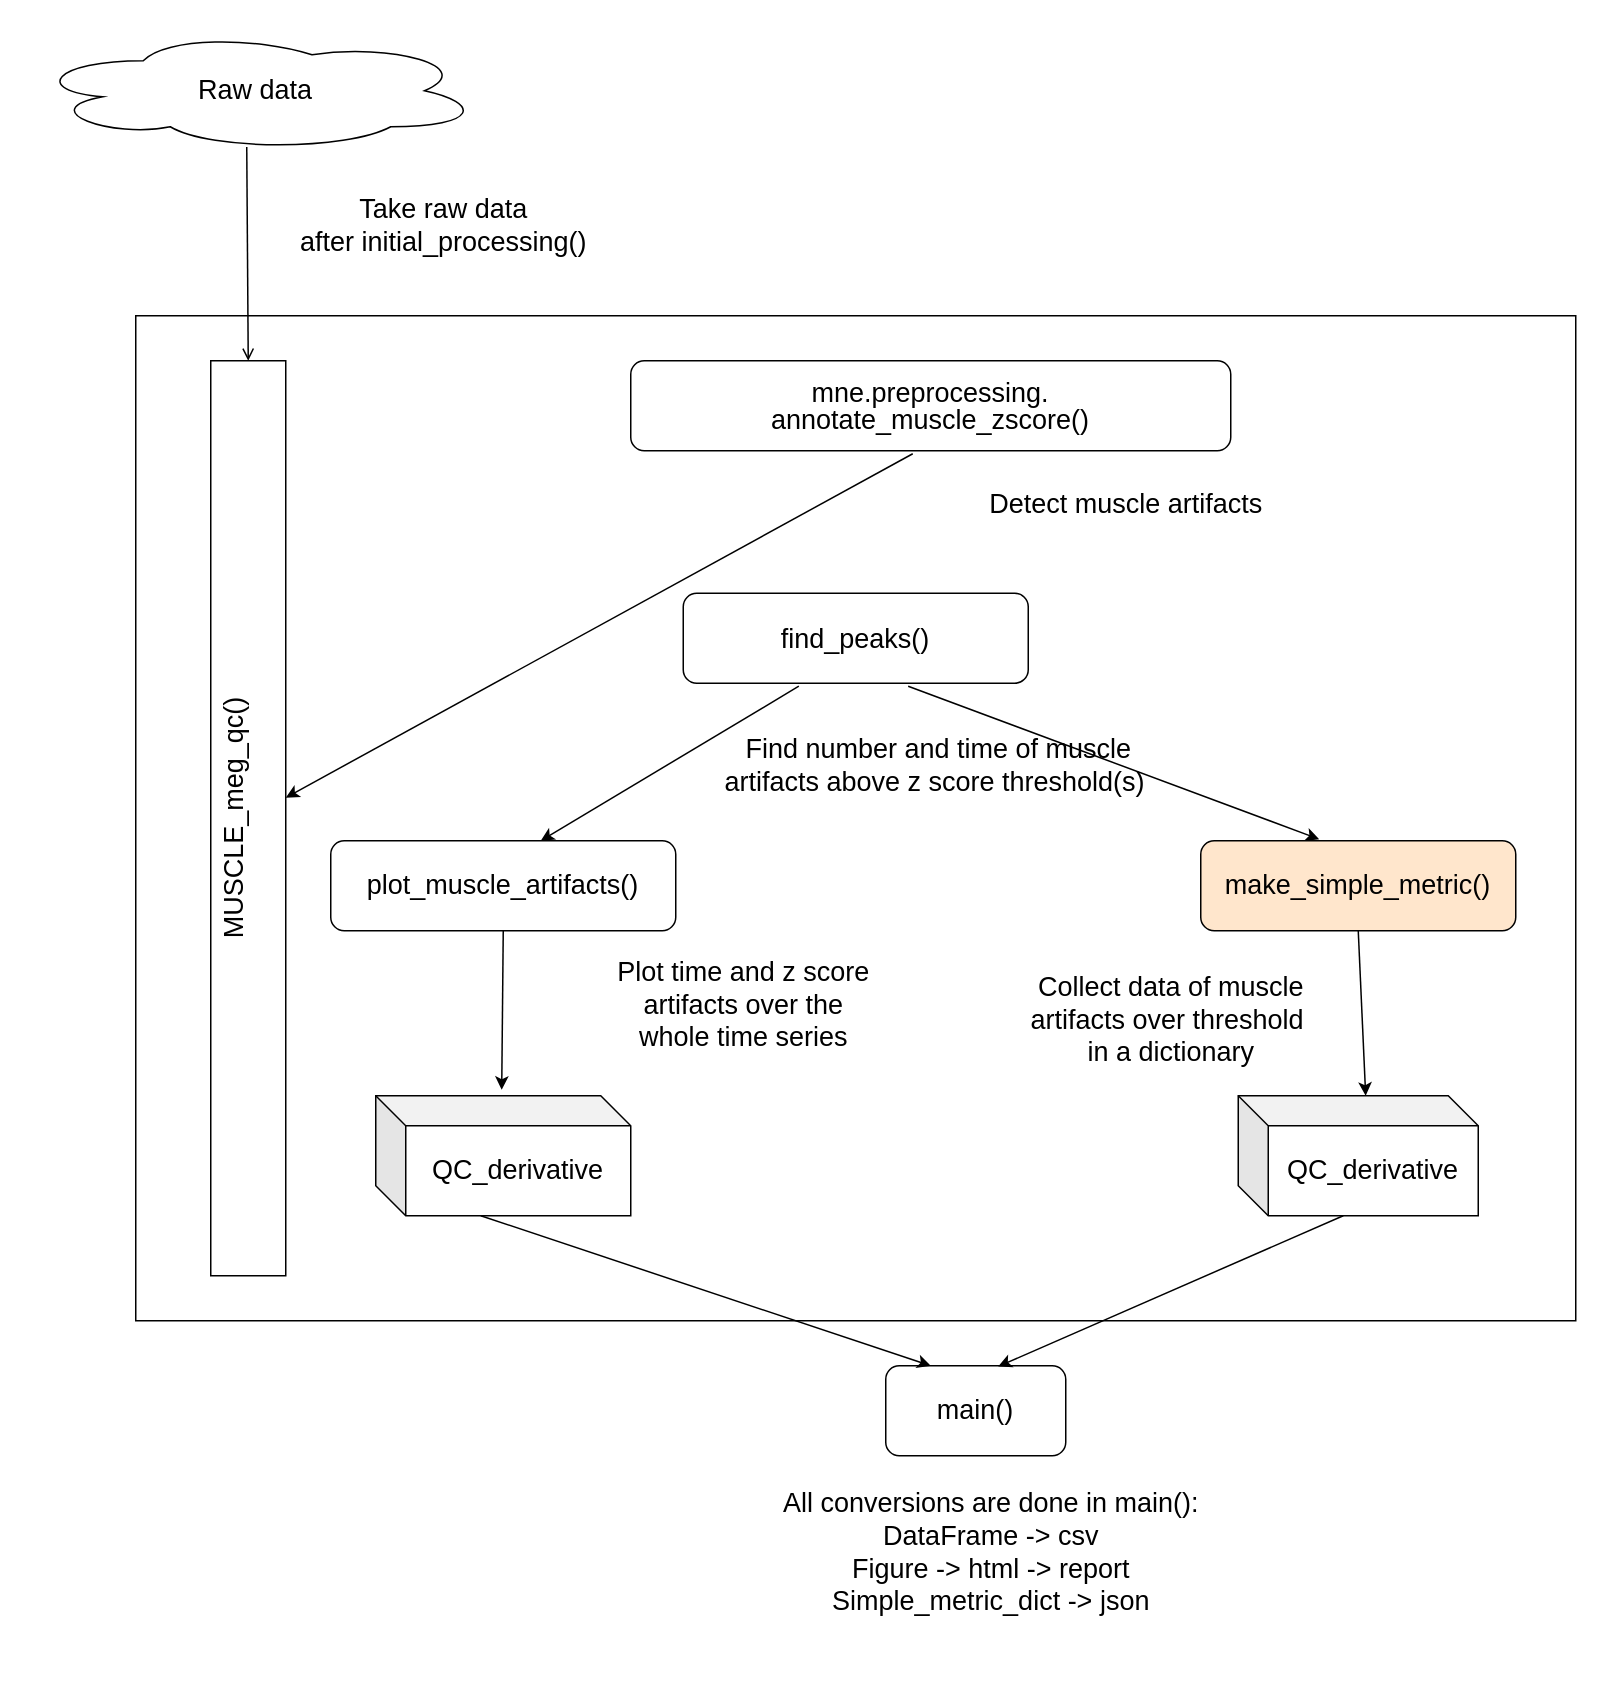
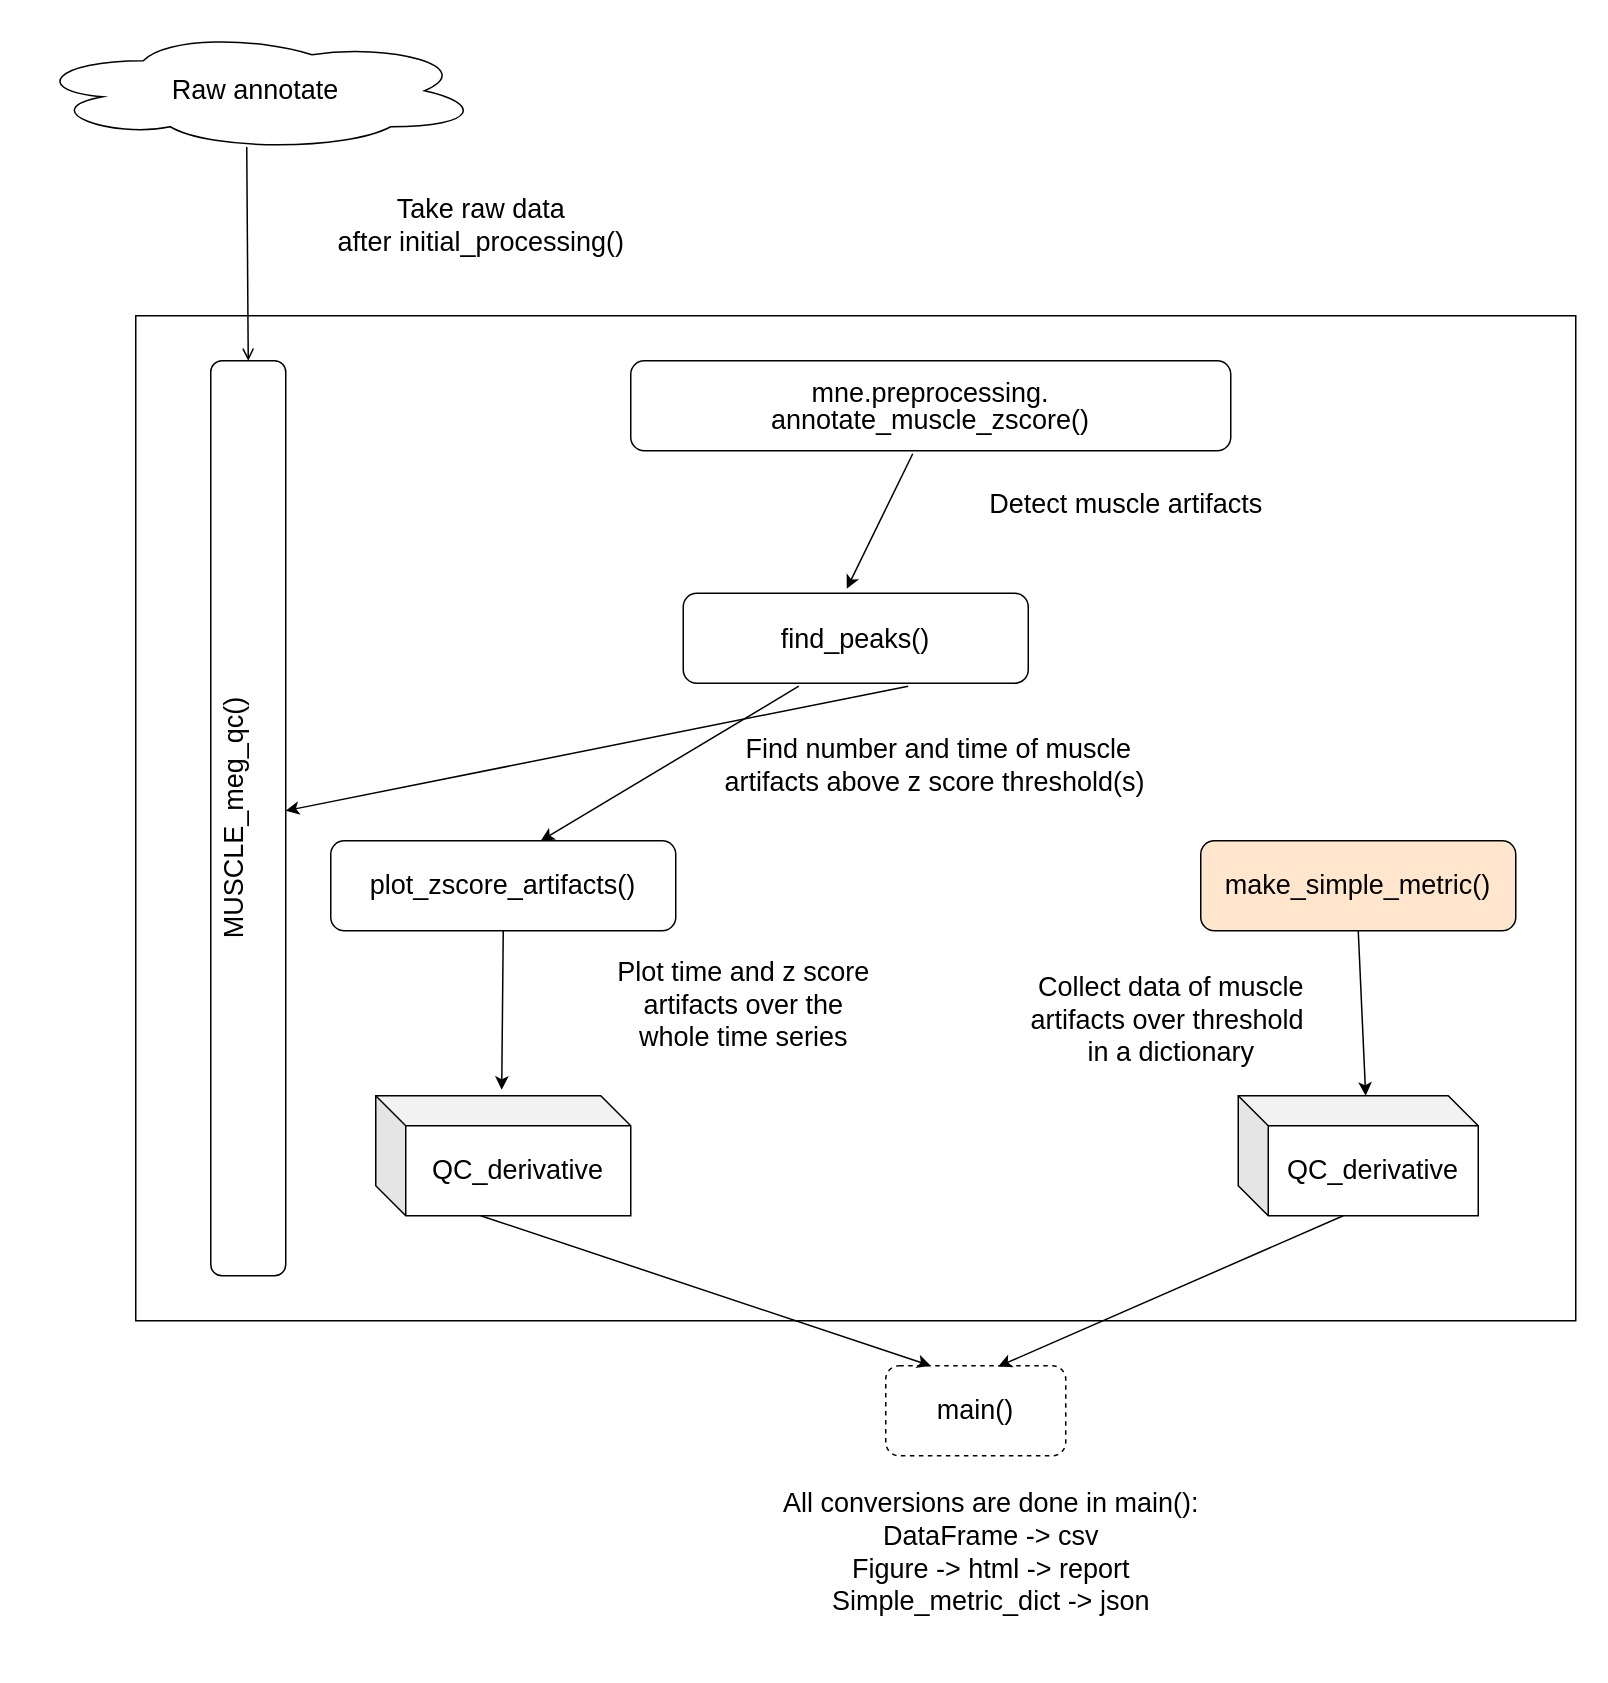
(256, 91) -> (256, 91)
(443, 226) -> (481, 226)
(604, 623) -> (882, 517)
(1109, 761) -> (515, 765)
(248, 818) -> (248, 818)
(503, 886) -> (503, 886)
(976, 1411) -> (976, 1411)
